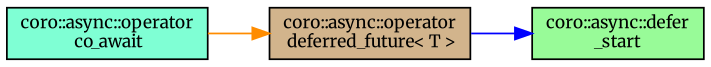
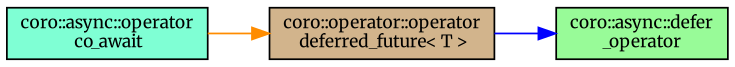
(370, 33) -> (382, 33)
(618, 33) -> (642, 33)
